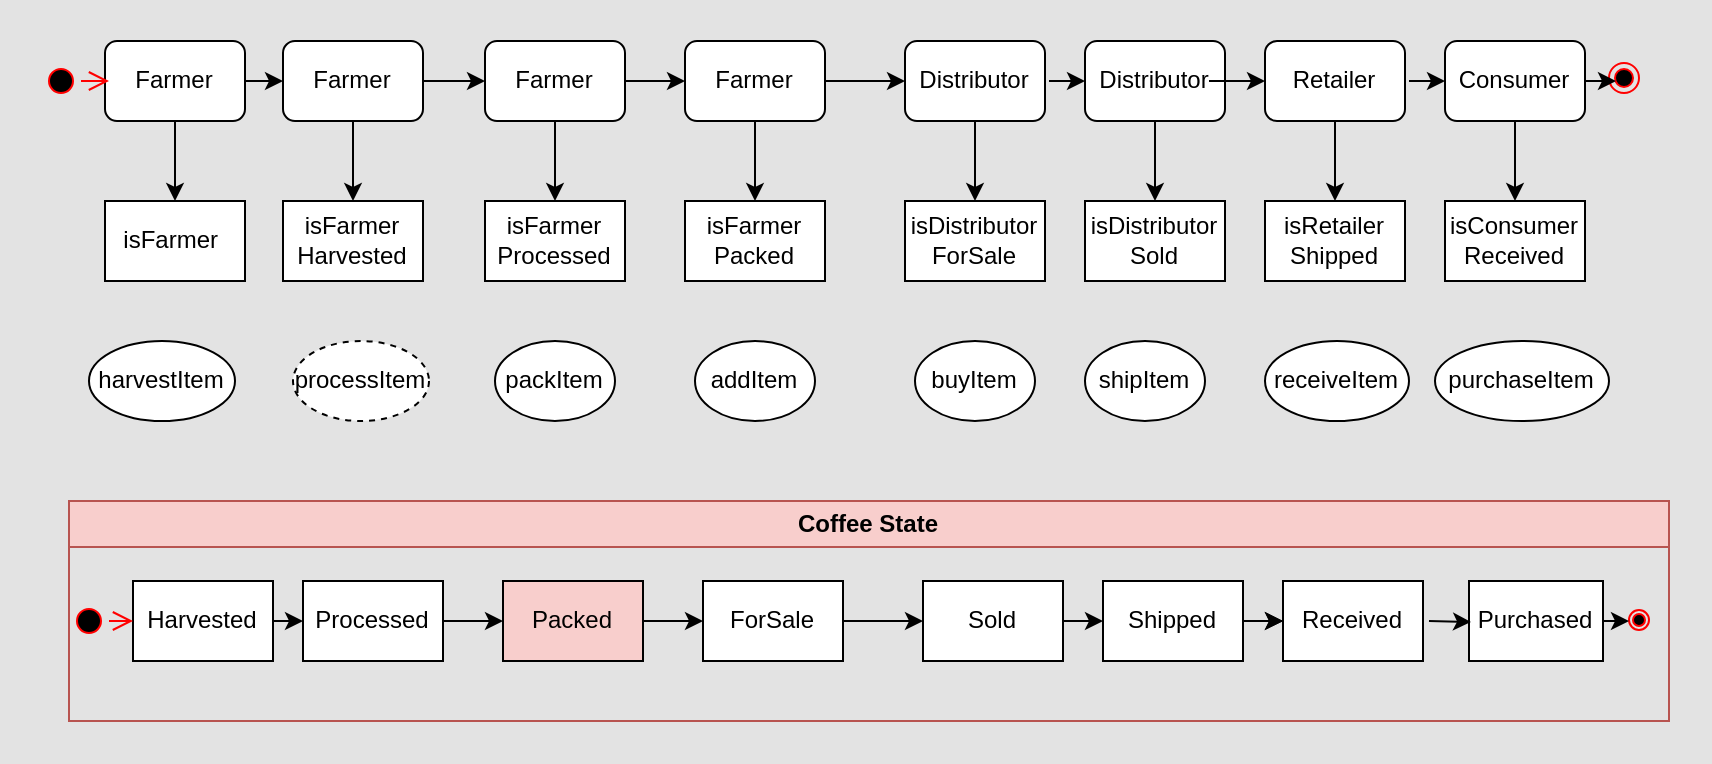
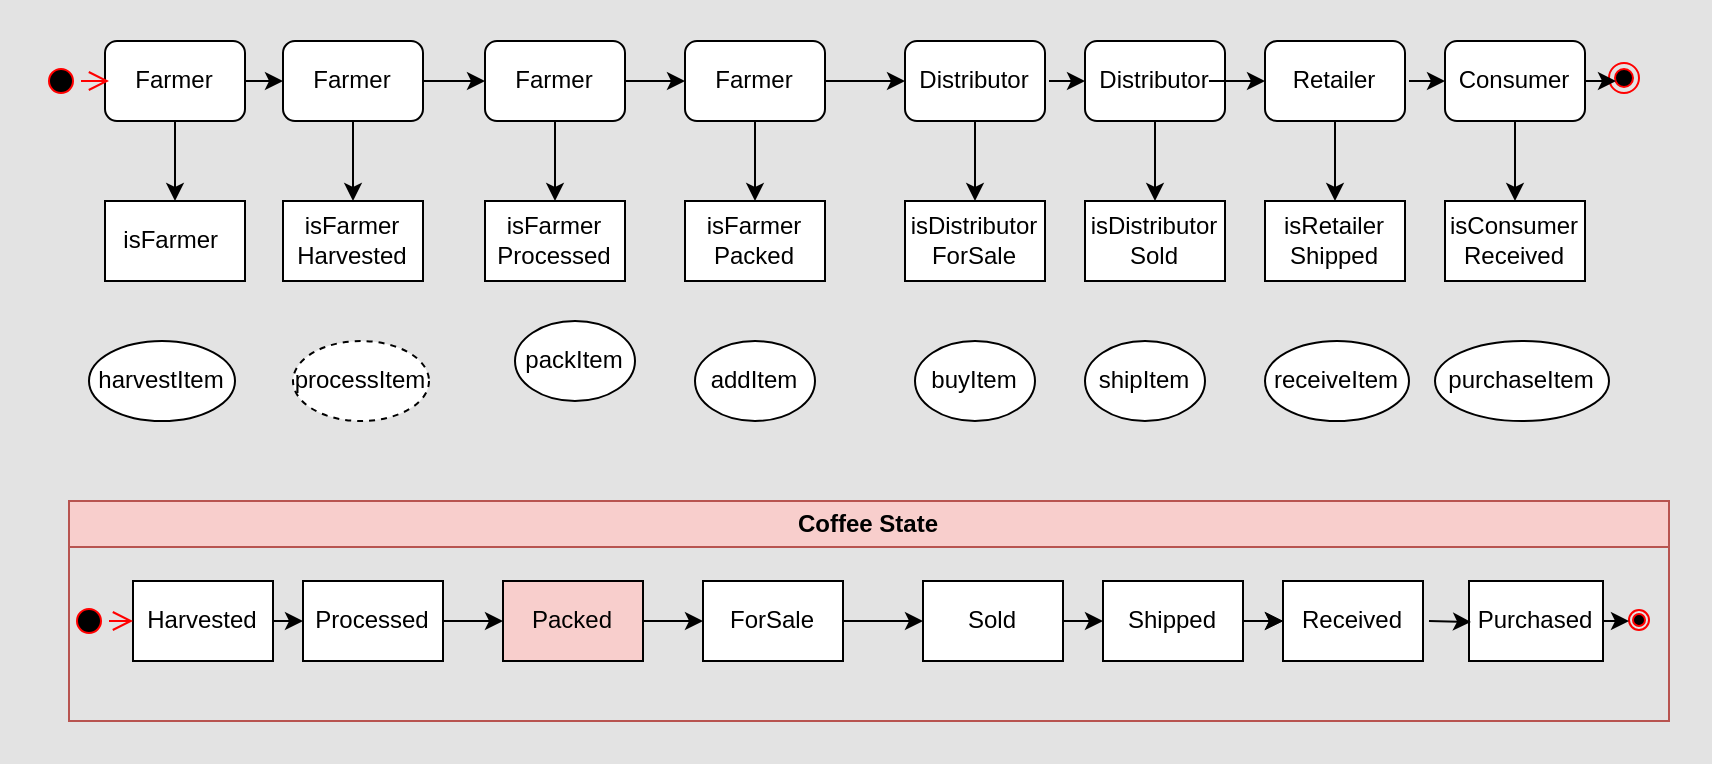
(555, 381) -> (575, 361)
